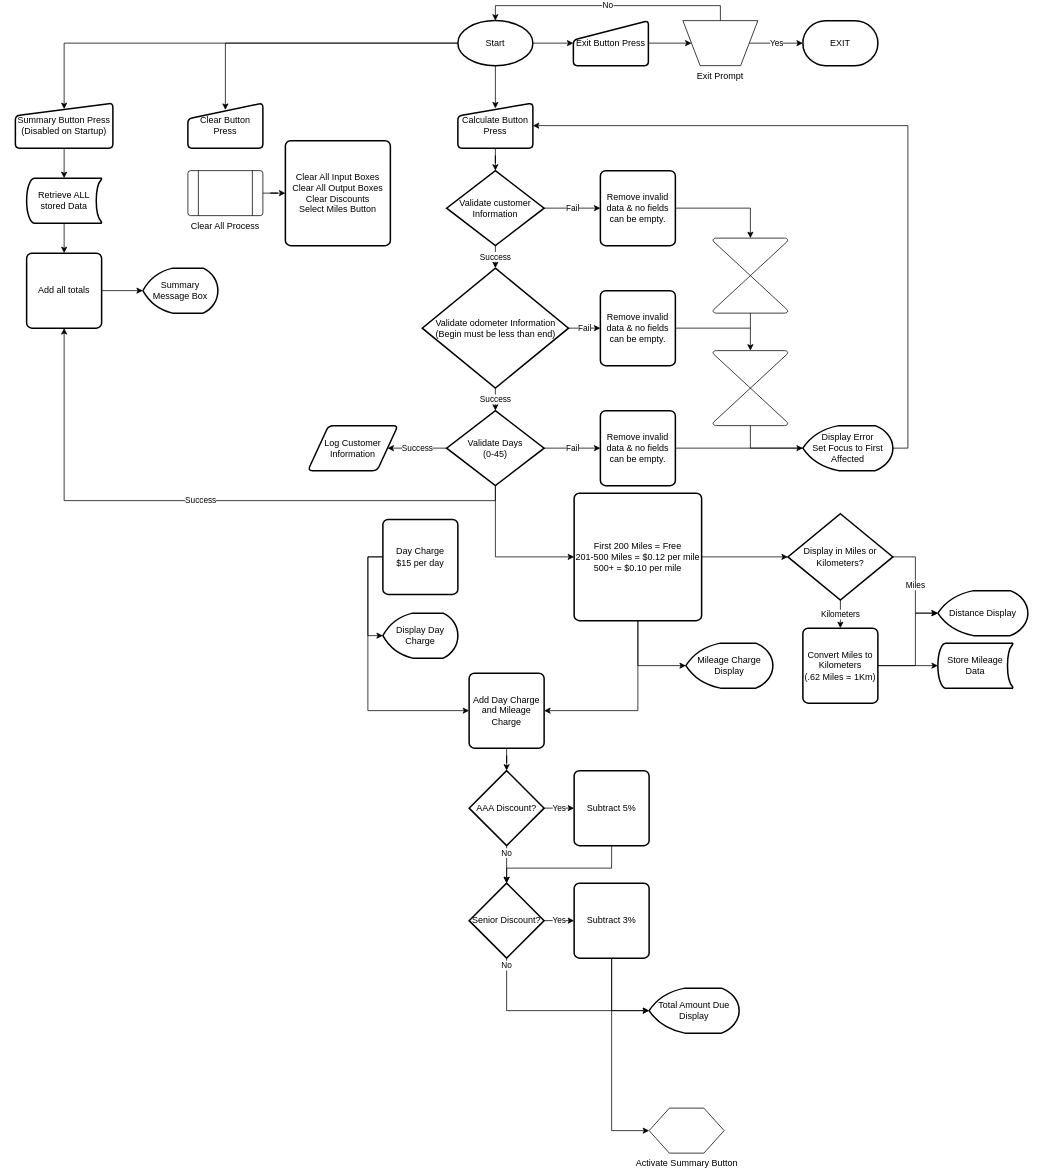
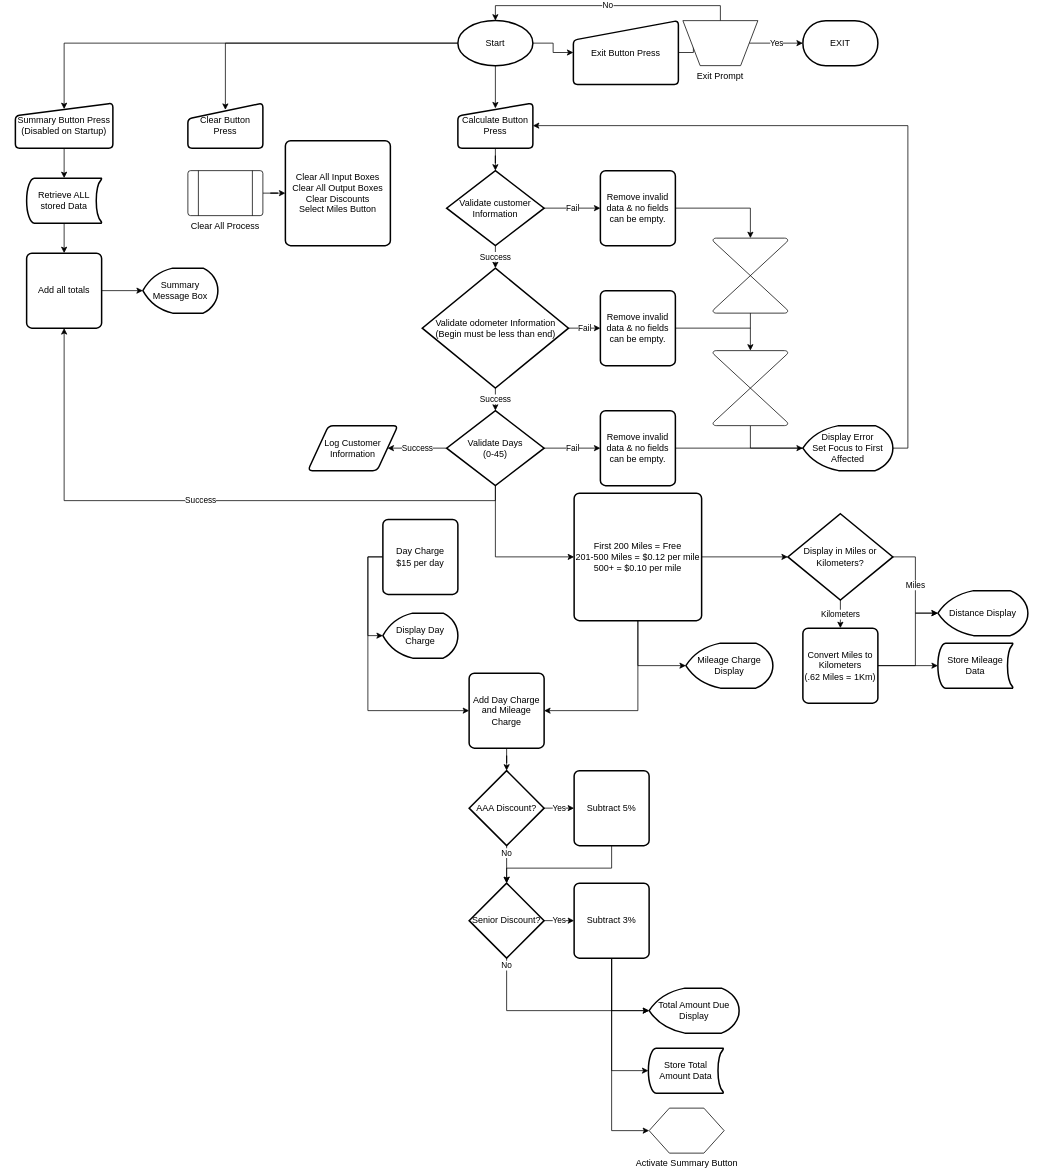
(611, 43) -> (626, 53)
none -> (628, 1071)
none -> (686, 1071)
